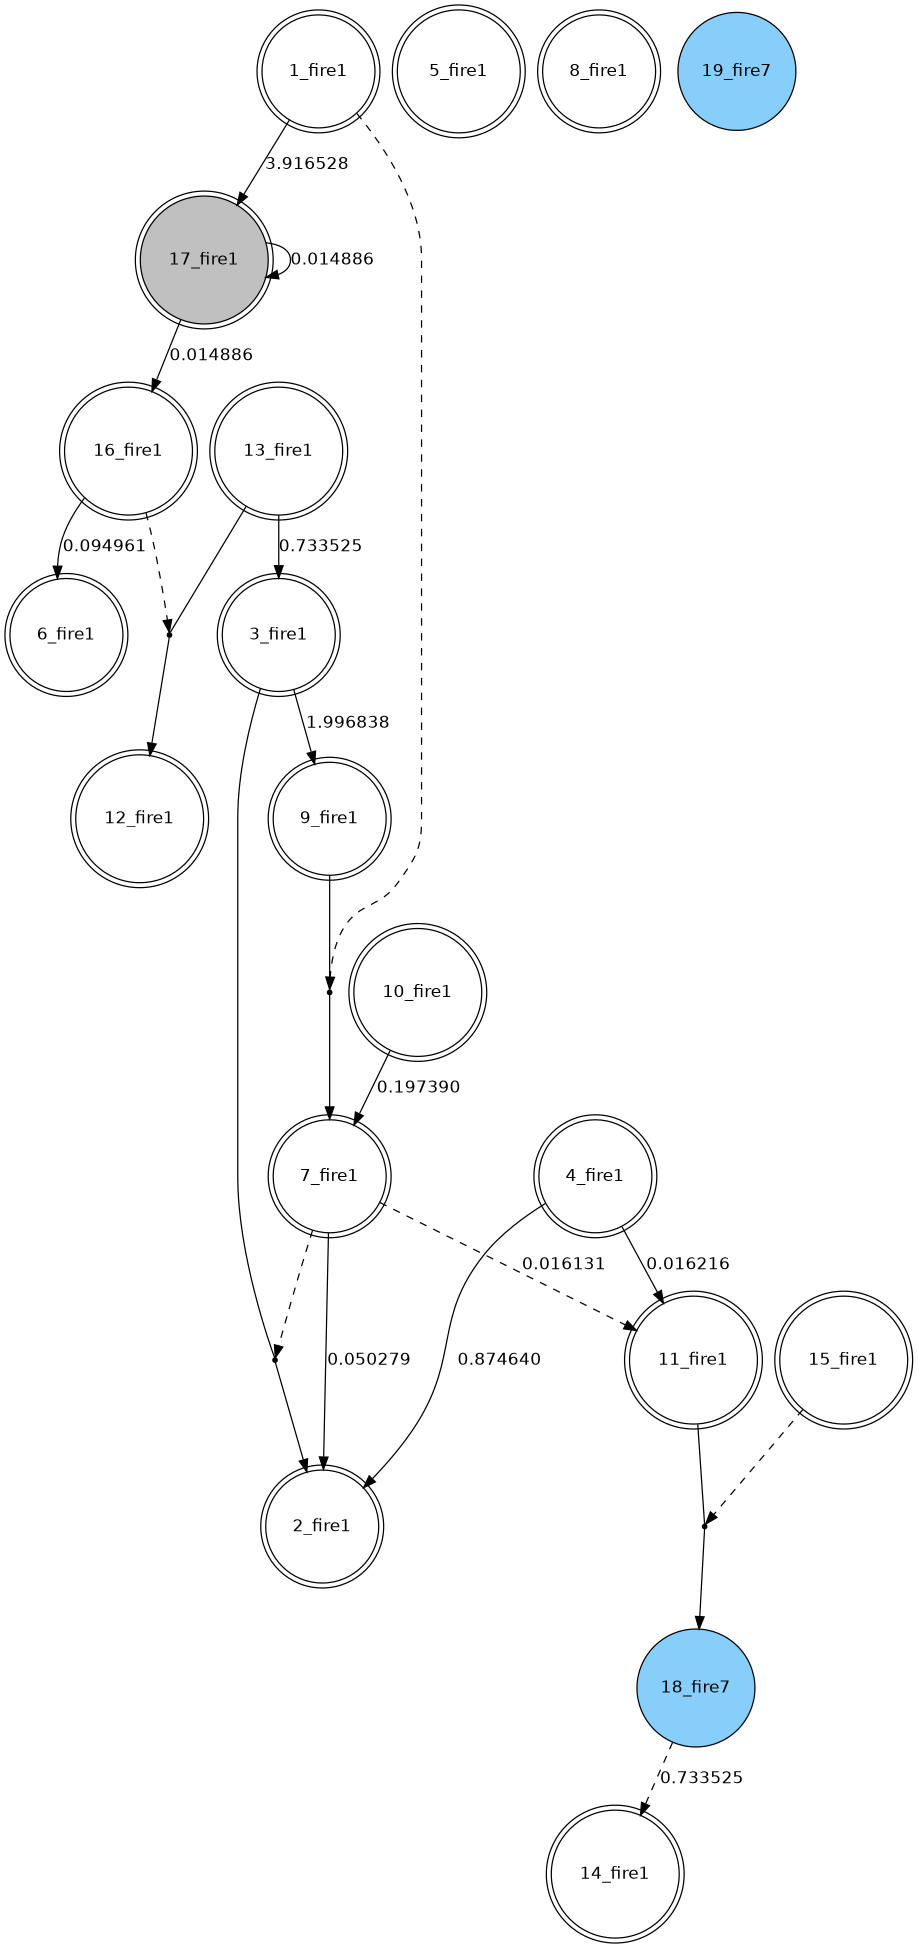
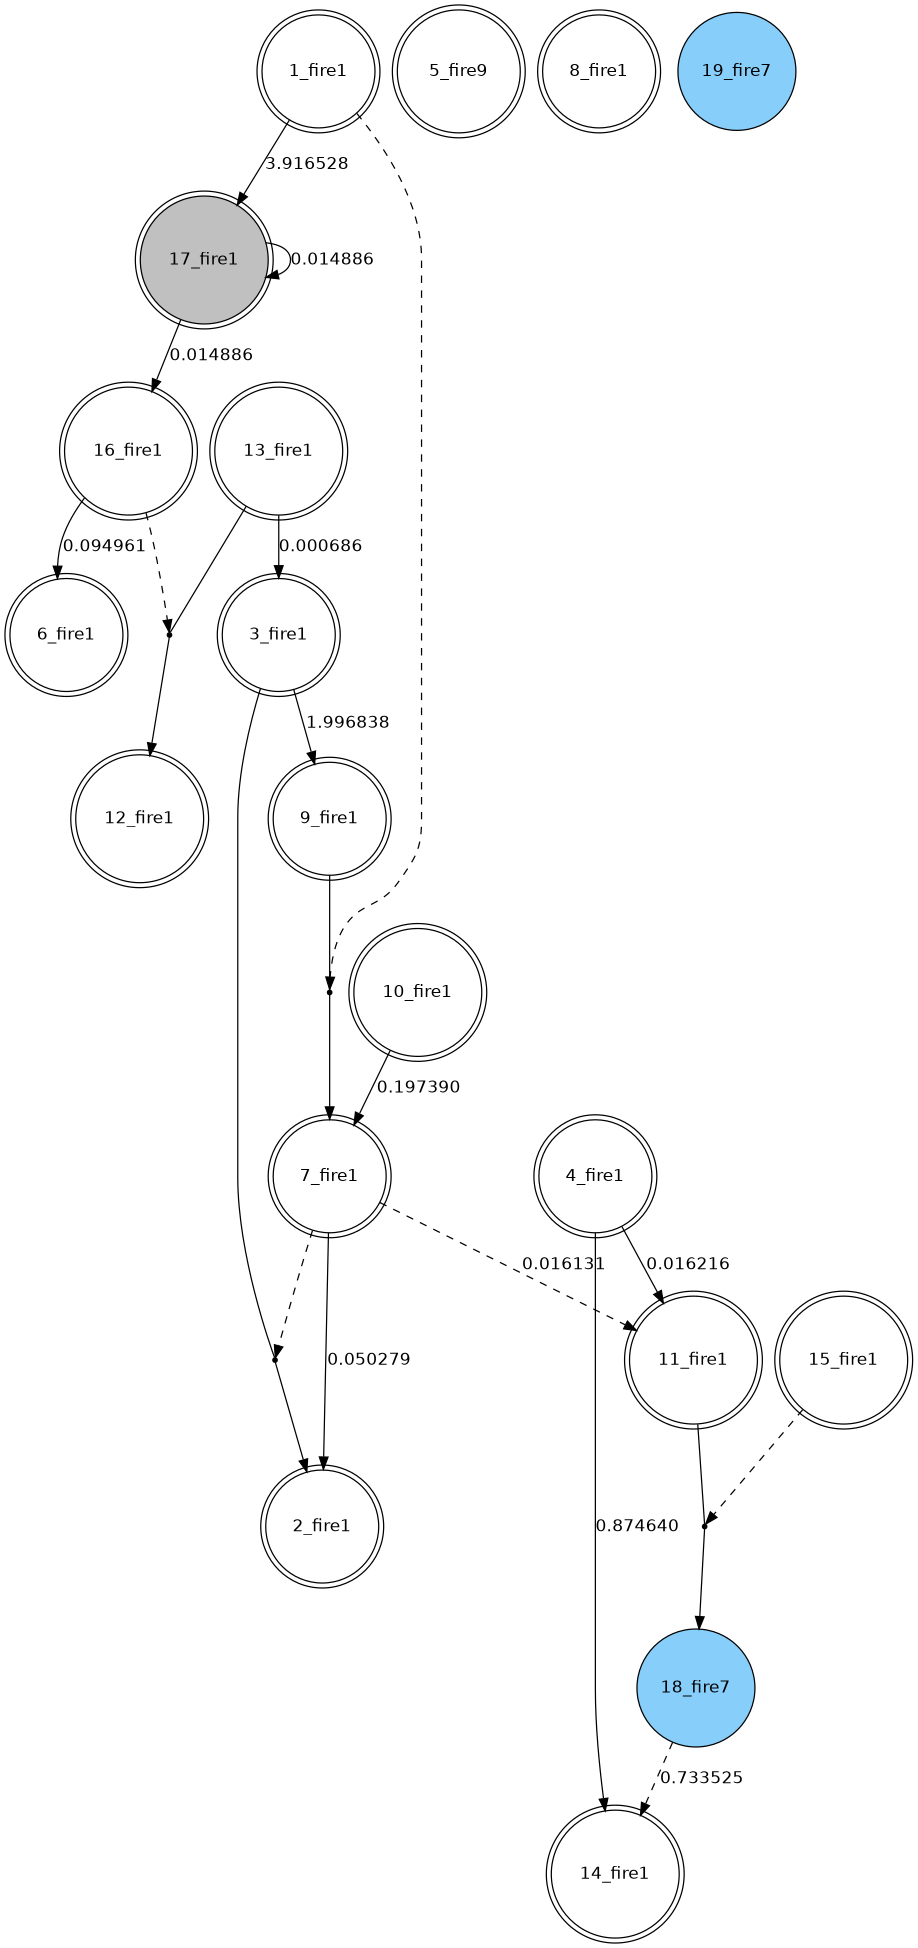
(459, 71) -> (459, 71)
(321, 547) -> (321, 547)
(448, 1333) -> (595, 1516)
